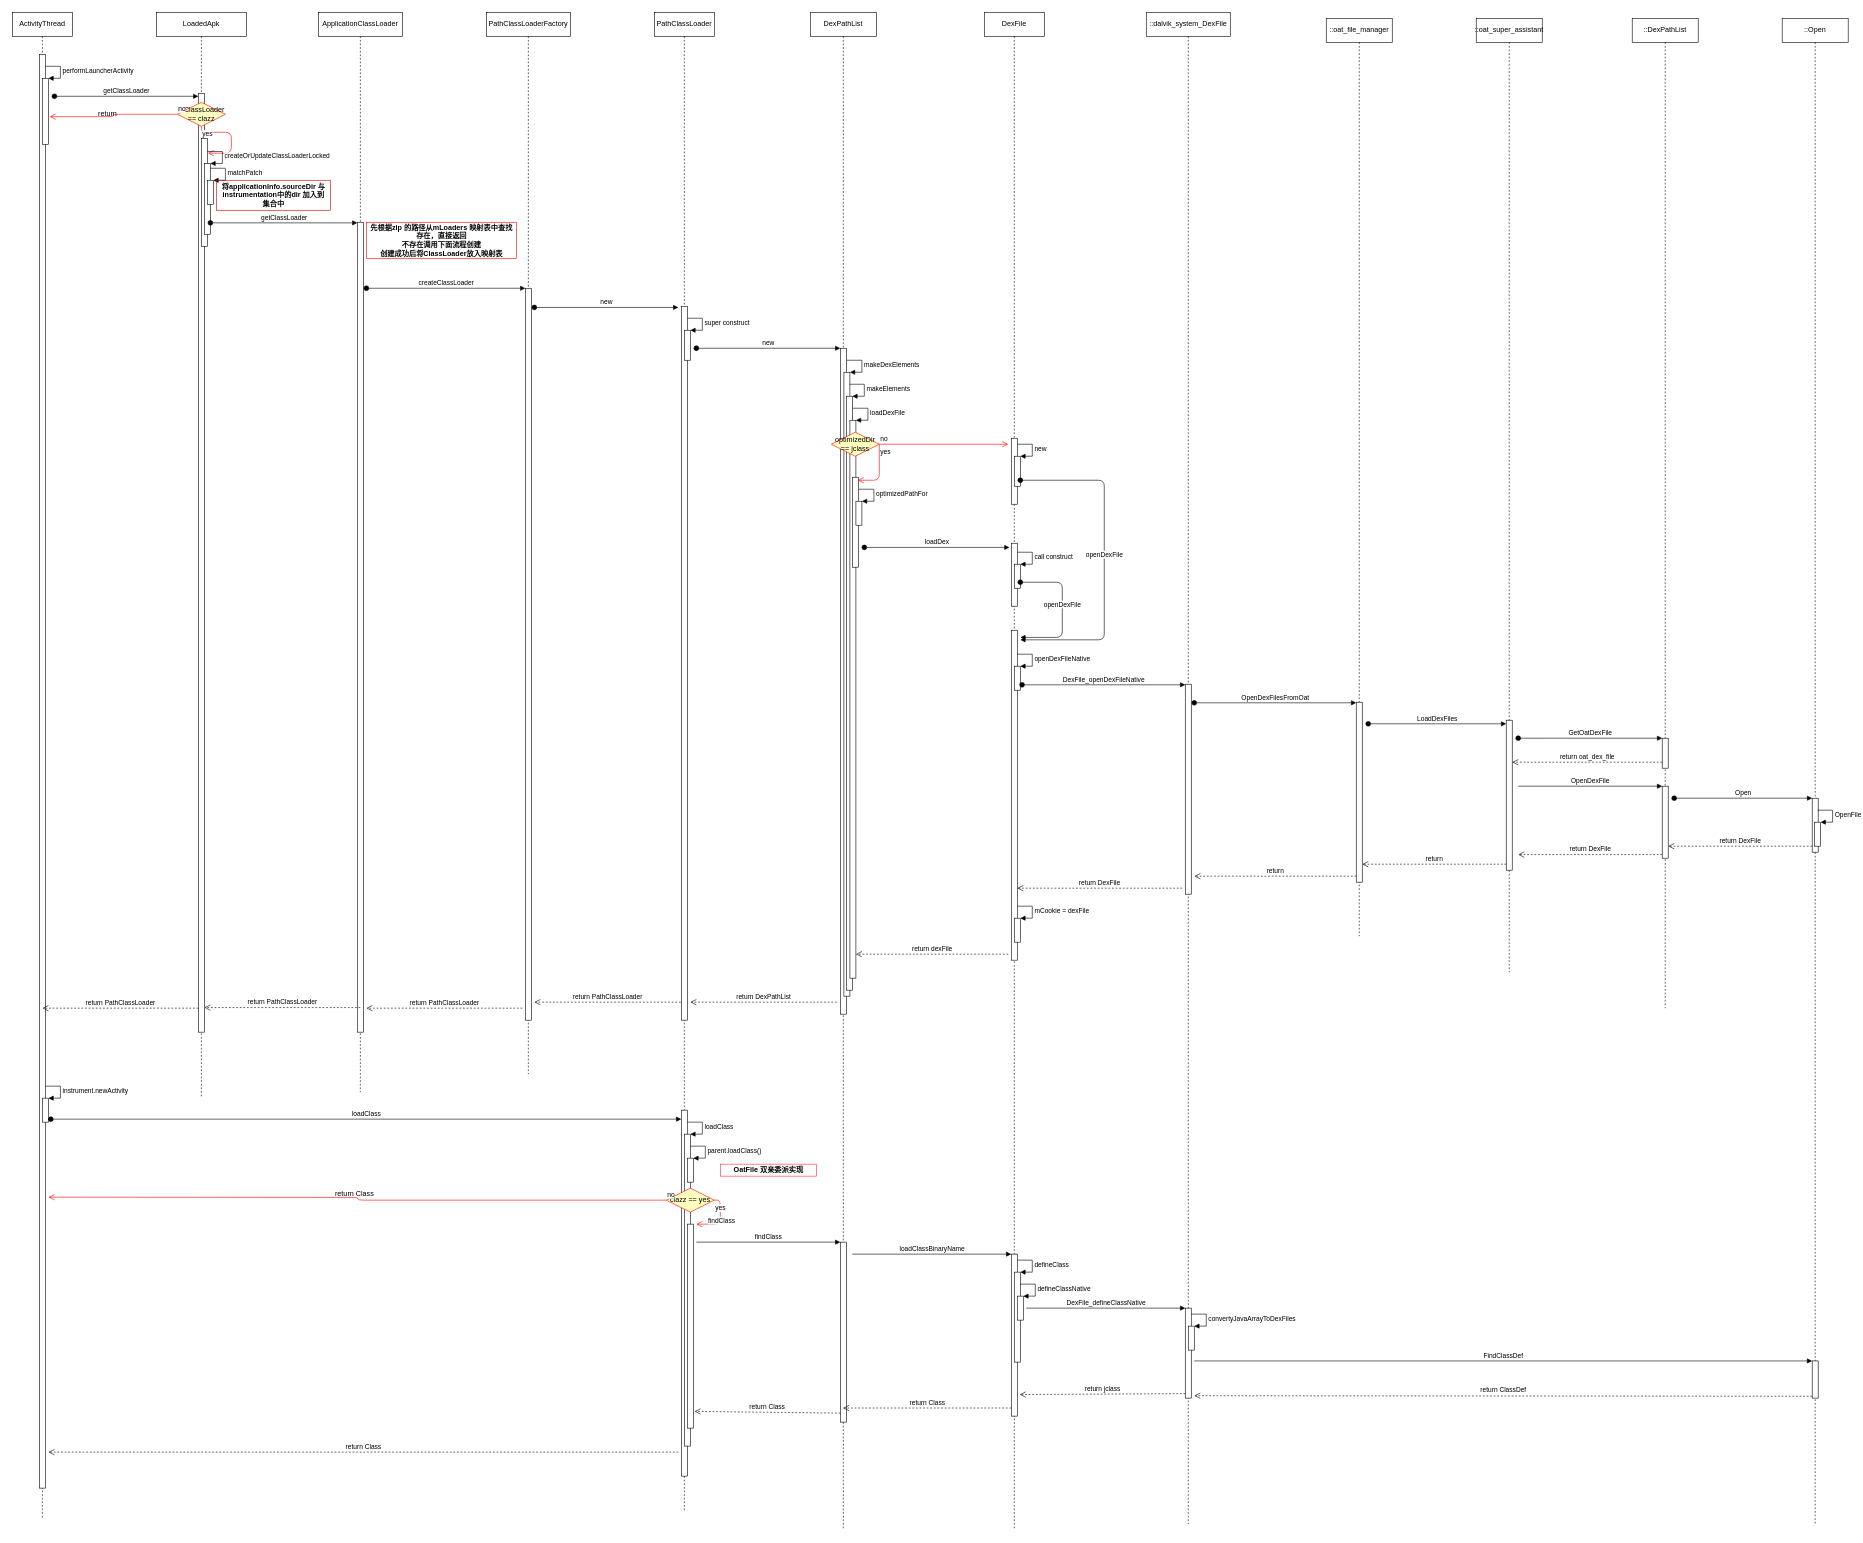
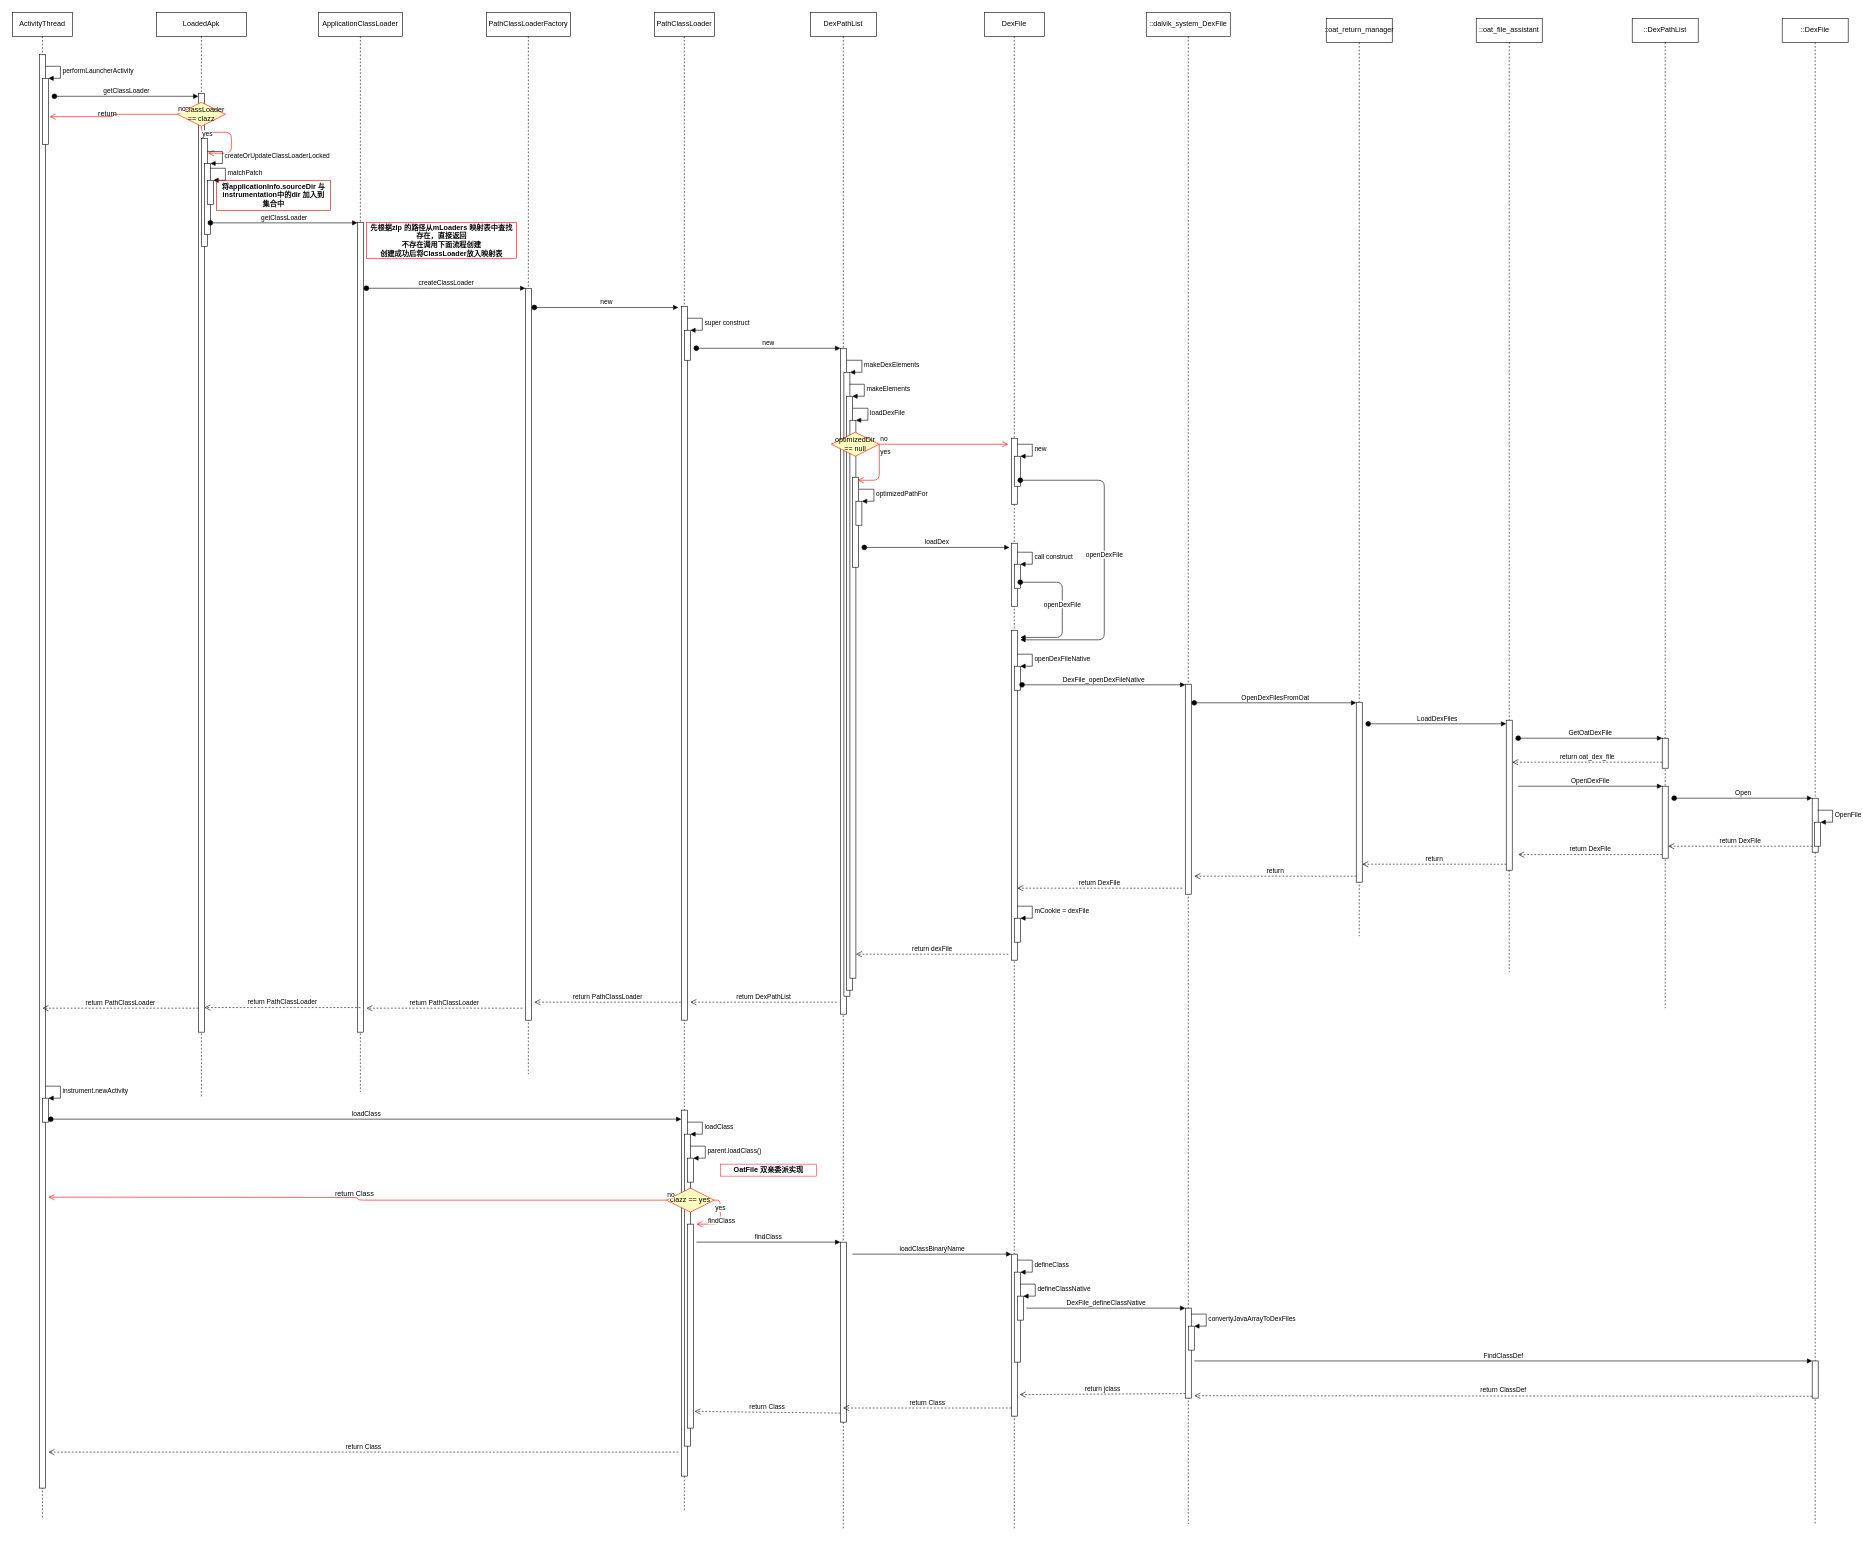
(1359, 30) -> (1359, 30)
(1509, 30) -> (1509, 30)
(1815, 30) -> (1815, 30)
(855, 444) -> (855, 444)
